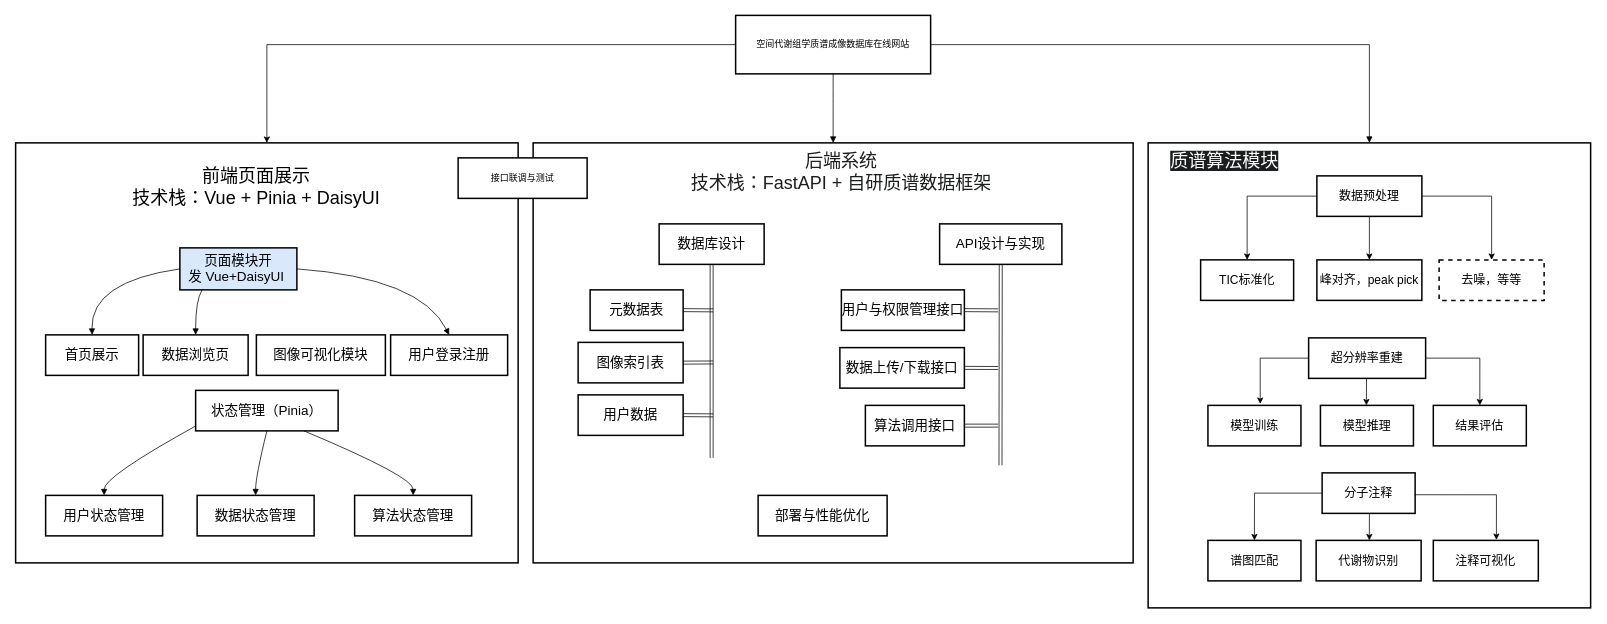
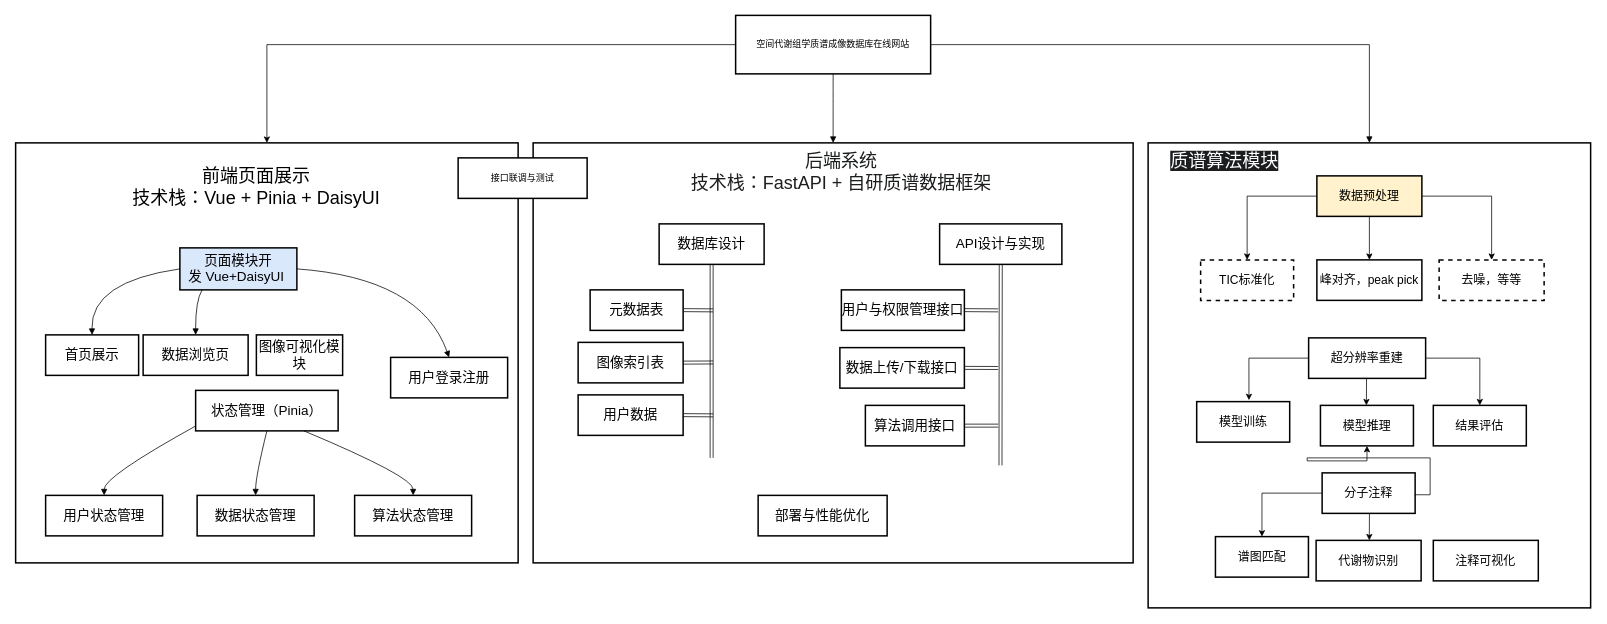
(1369, 196) -> (1369, 196)
(1247, 280) -> (1247, 280)
(321, 355) -> (299, 355)
(449, 355) -> (449, 378)
(1254, 426) -> (1243, 422)
(1482, 495) -> (1367, 458)
(1254, 561) -> (1262, 557)
